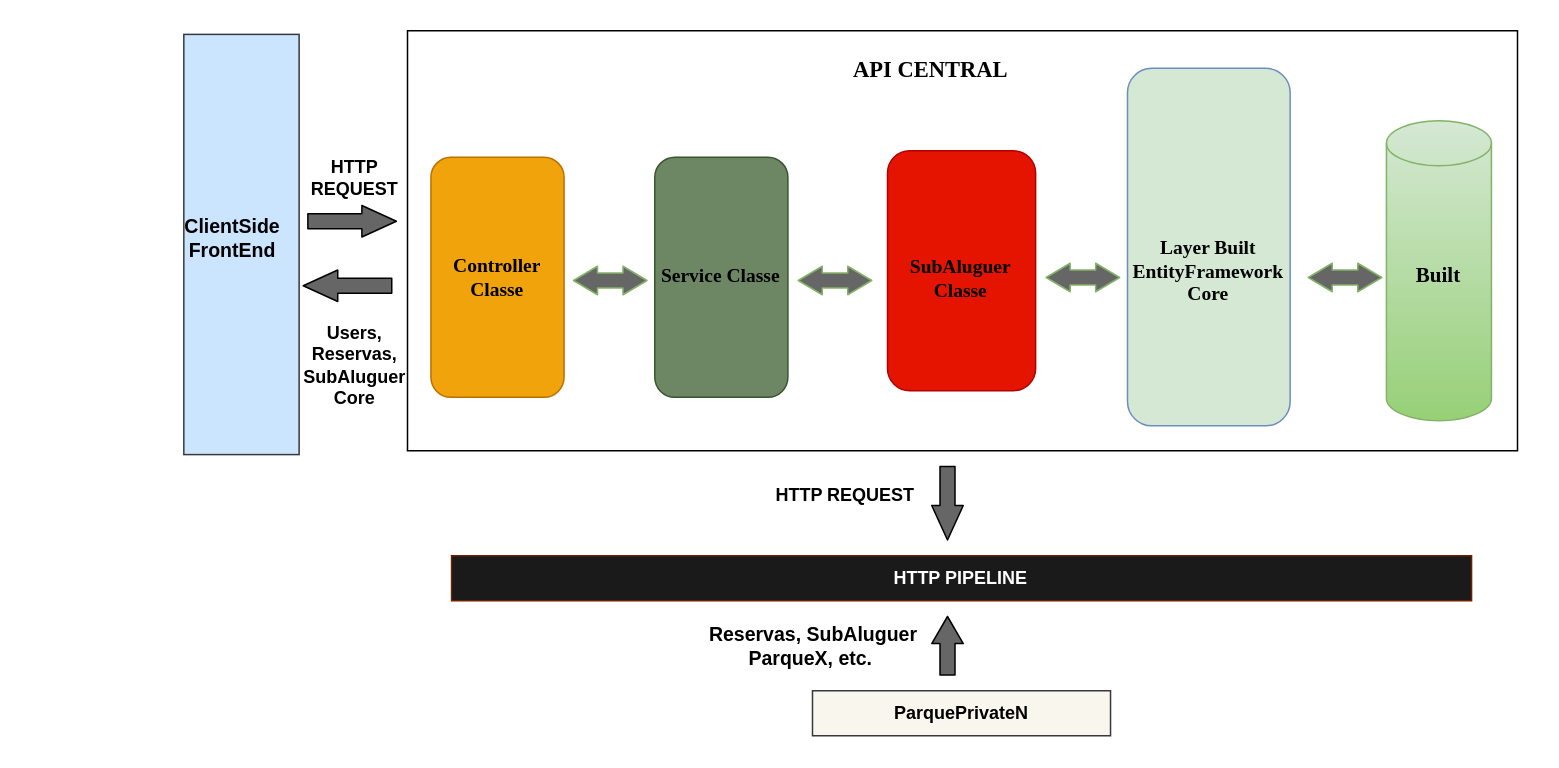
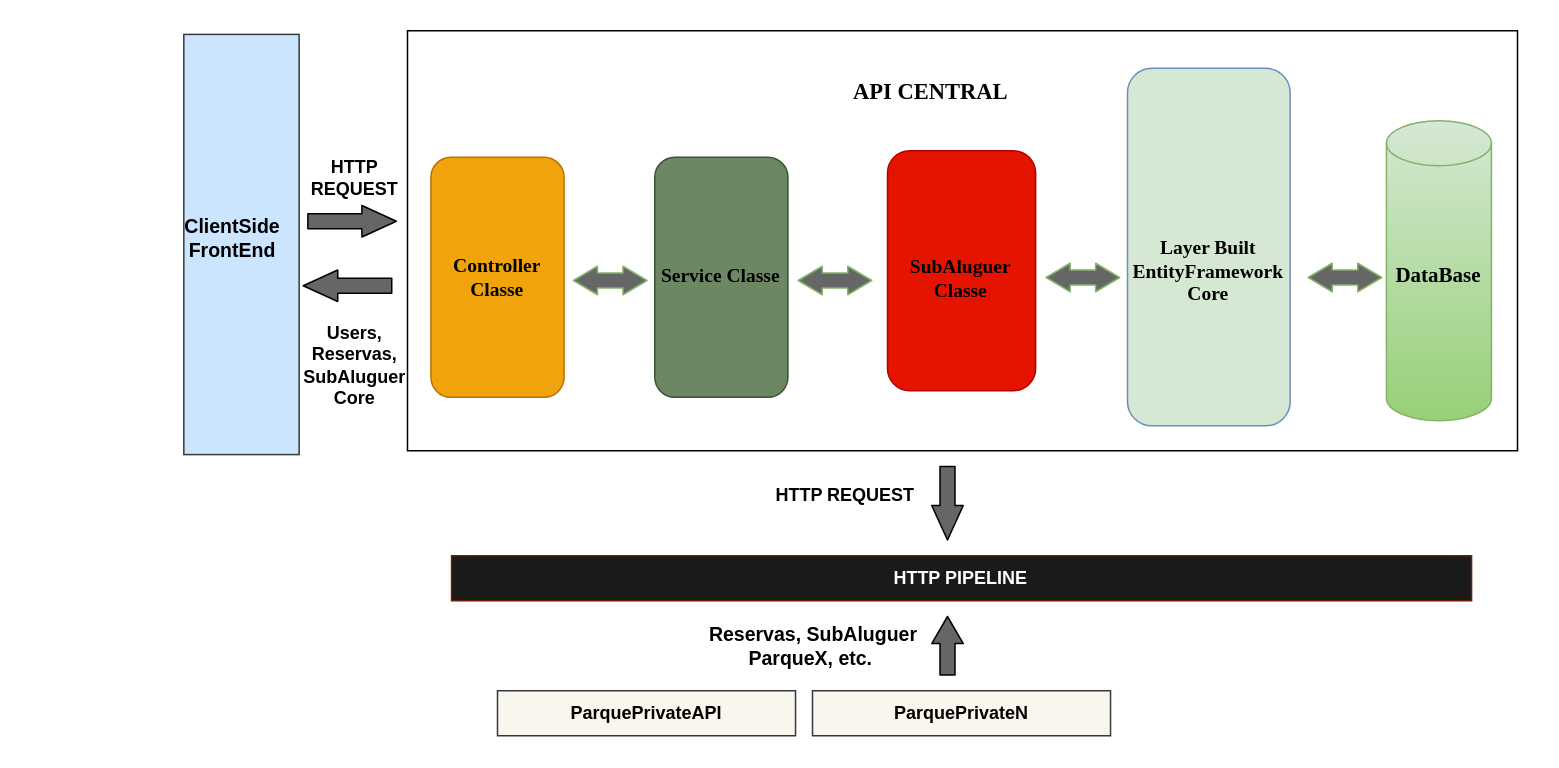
(931, 68) -> (931, 91)
(1439, 271) -> (1439, 271)
none -> (646, 713)
